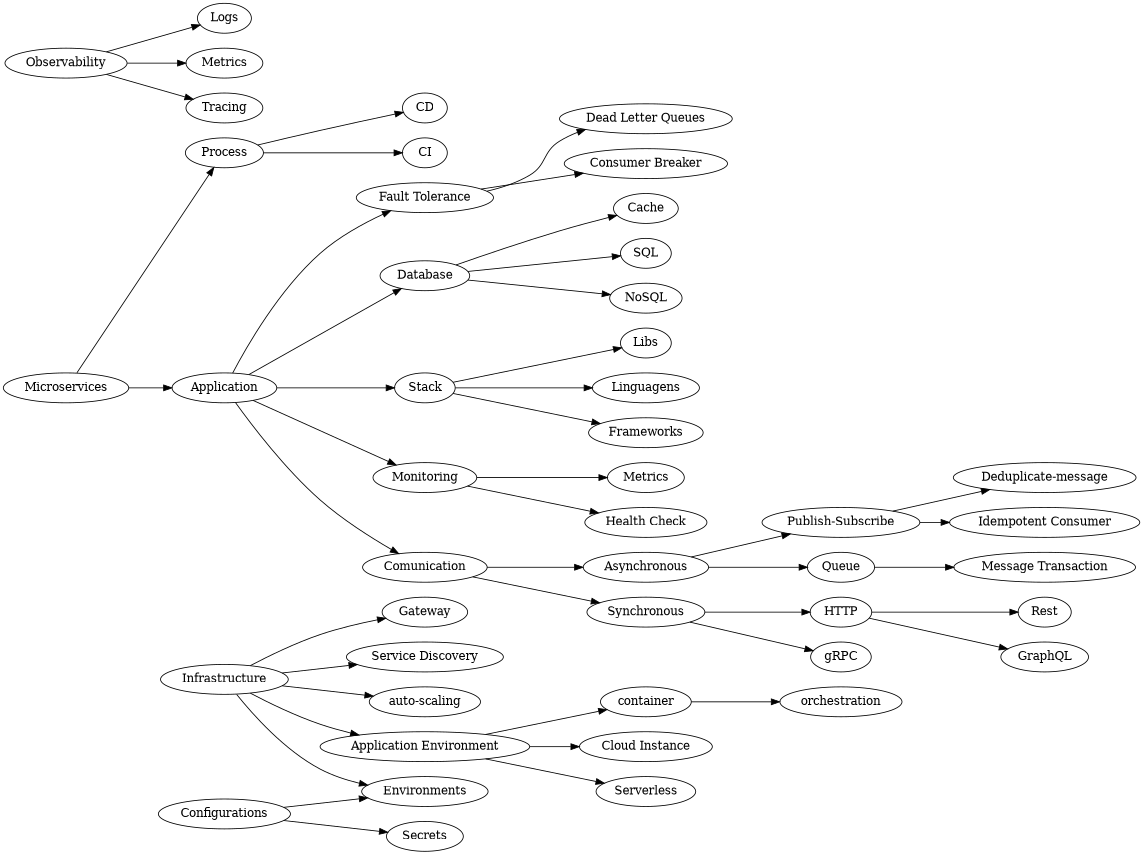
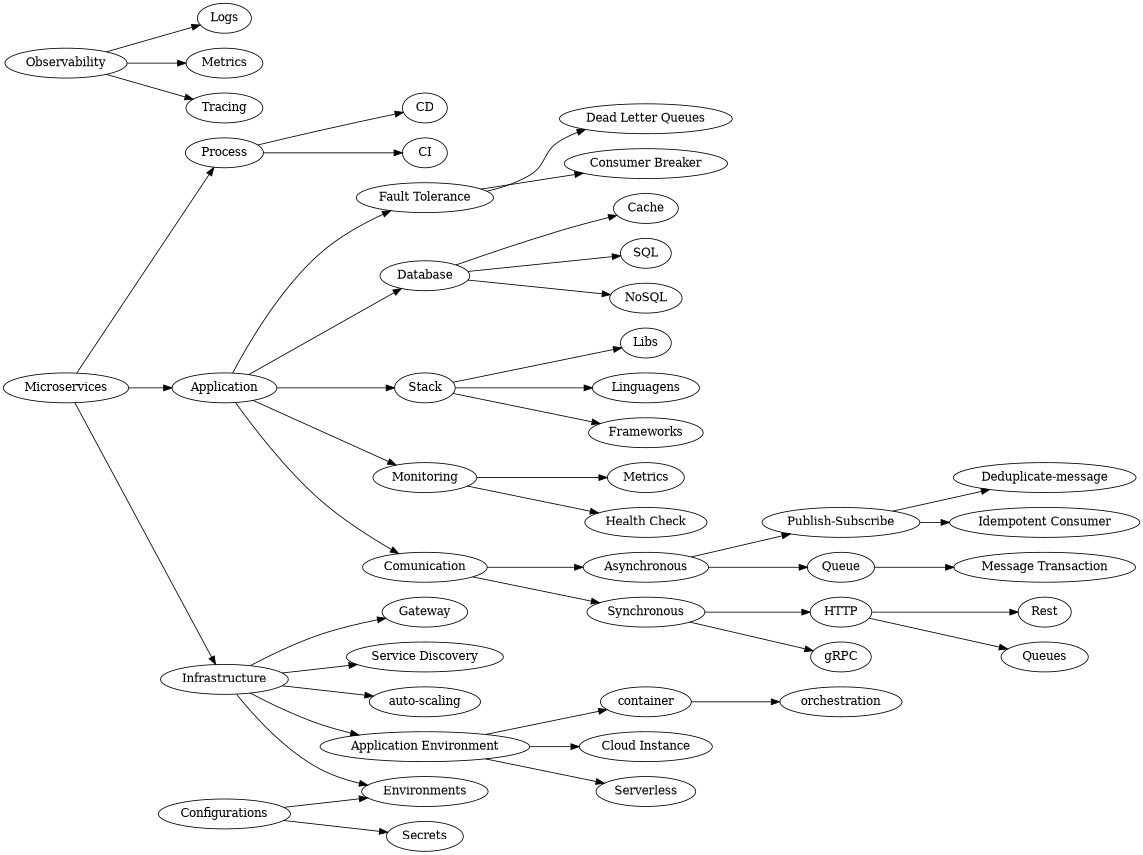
none -> (143, 530)
(1045, 657) -> (1045, 657)
